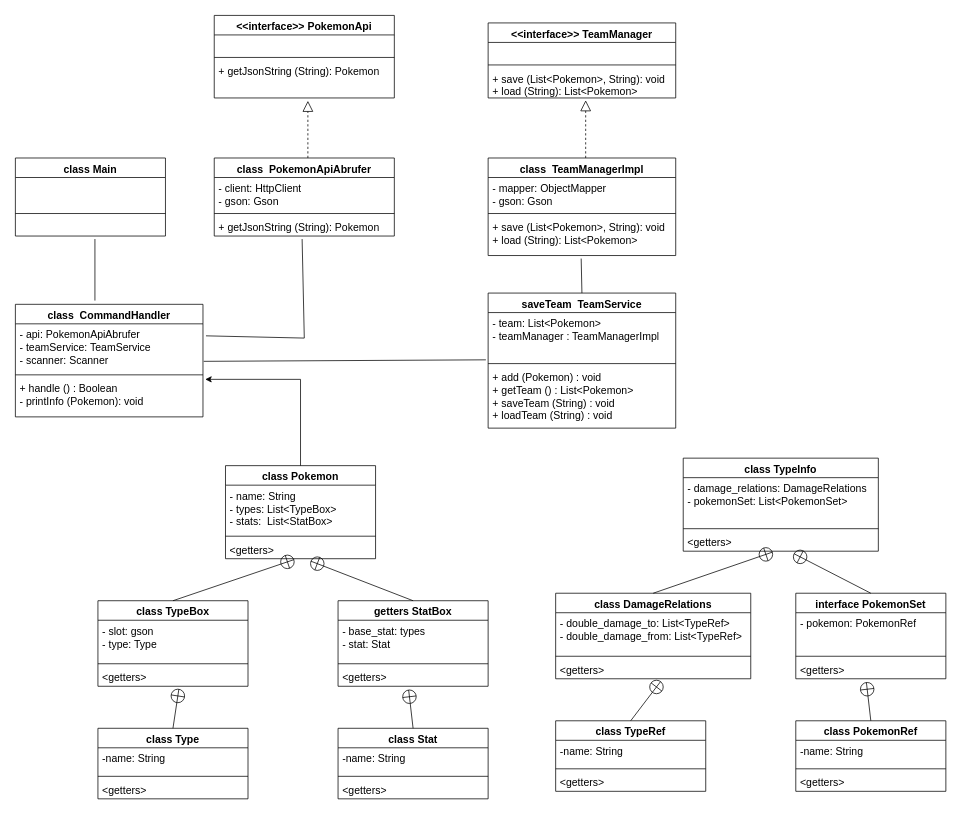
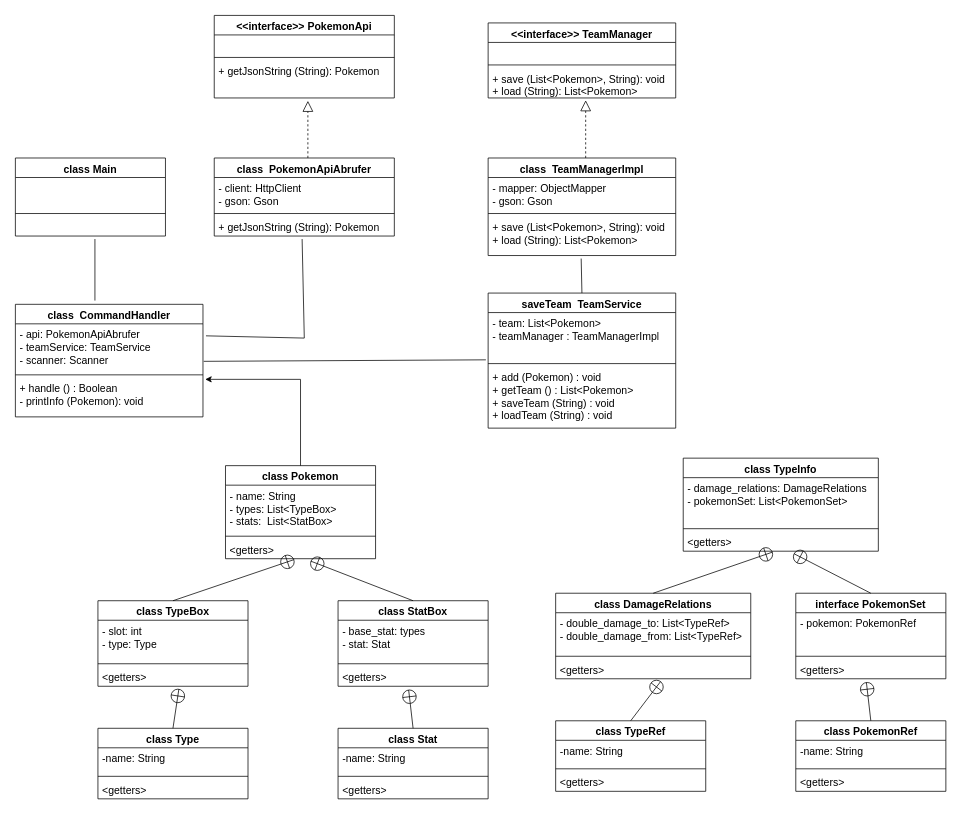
(413, 612) -> (413, 612)
(134, 638) -> (134, 638)
